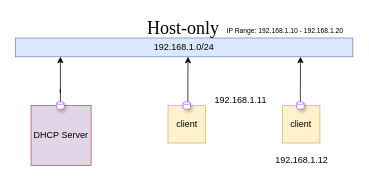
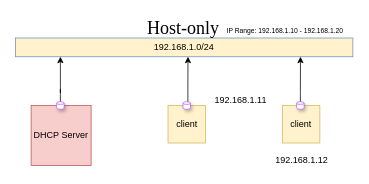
(184, 47) -> (184, 47)
(61, 135) -> (61, 135)
